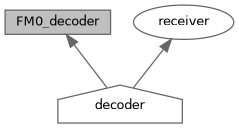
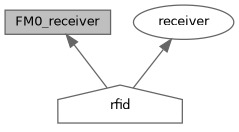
(58, 22) -> (58, 22)
(120, 106) -> (120, 106)
